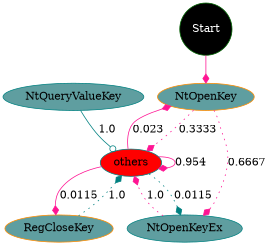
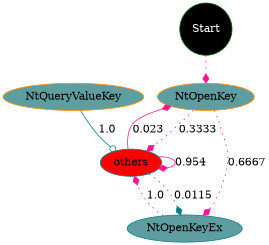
(206, 65) -> (206, 65)
(73, 97) -> (73, 97)
(59, 229) -> none
